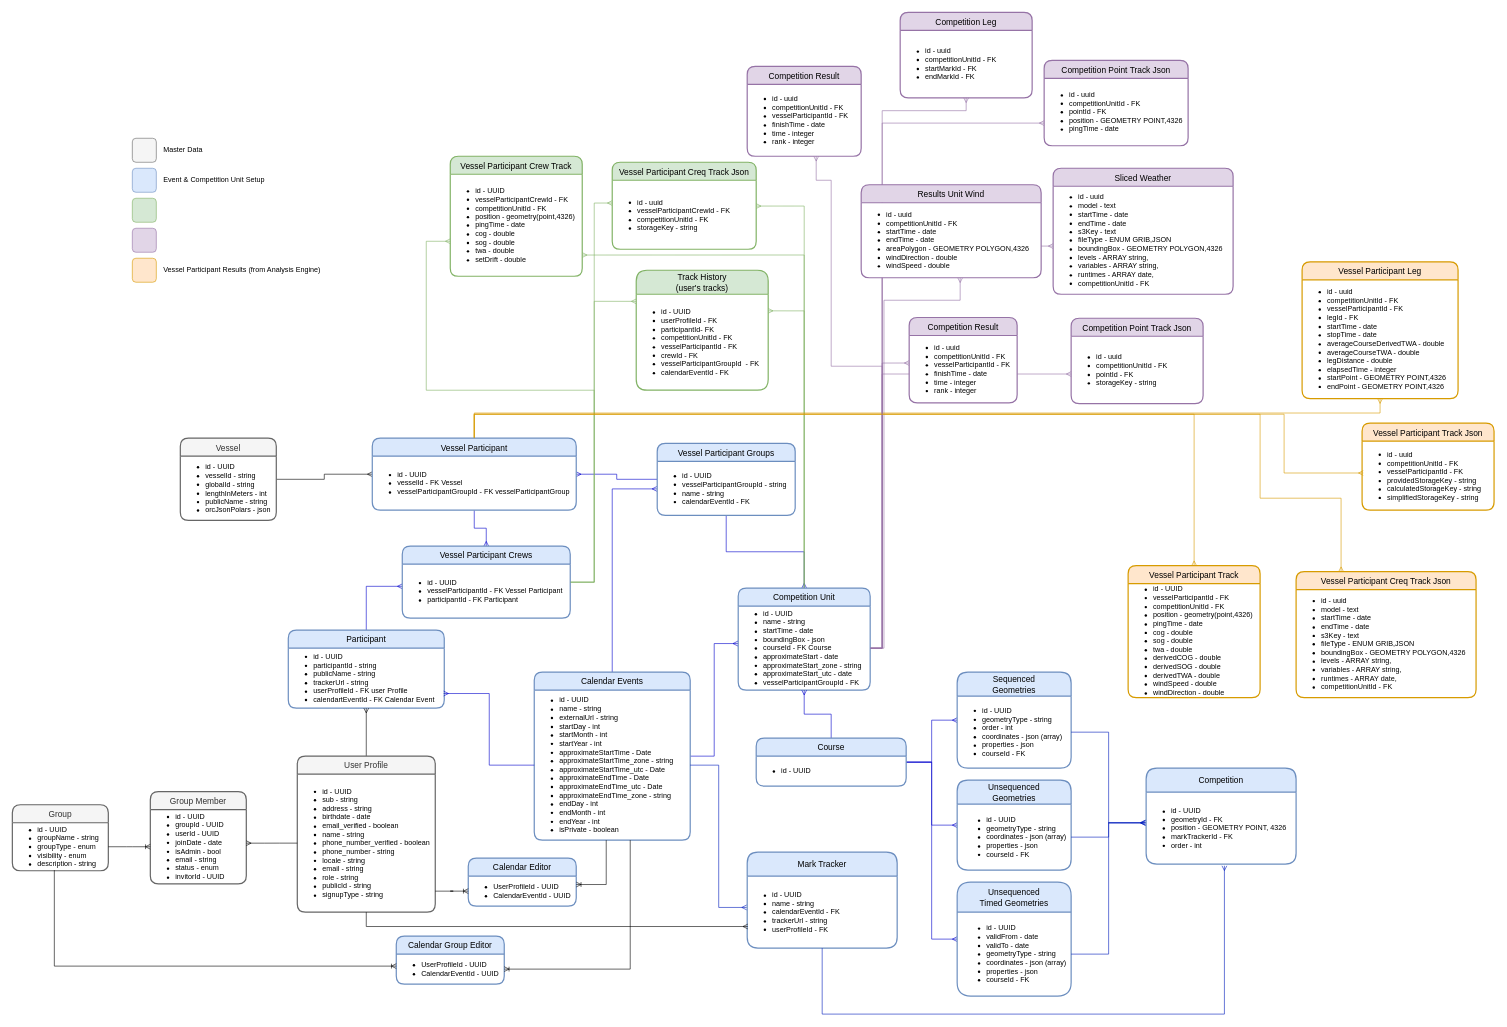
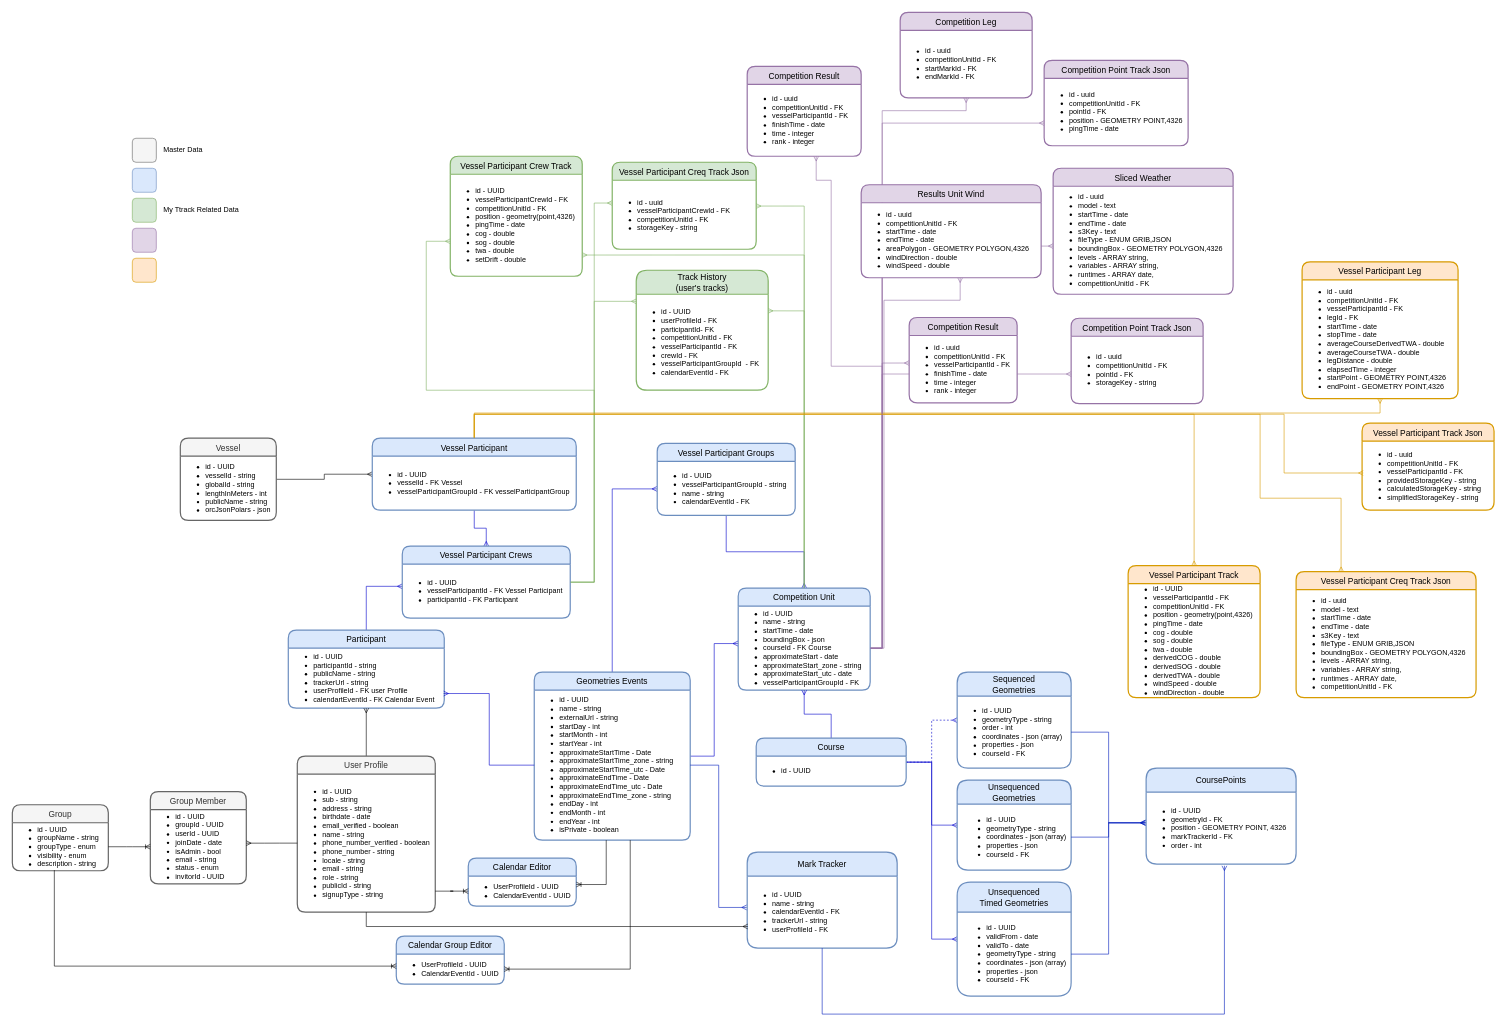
(225, 180) -> none
none -> (249, 210)
(249, 270) -> none
(617, 477) -> none
(612, 682) -> (612, 682)
(932, 731) -> (932, 731)
(1221, 781) -> (1221, 781)
